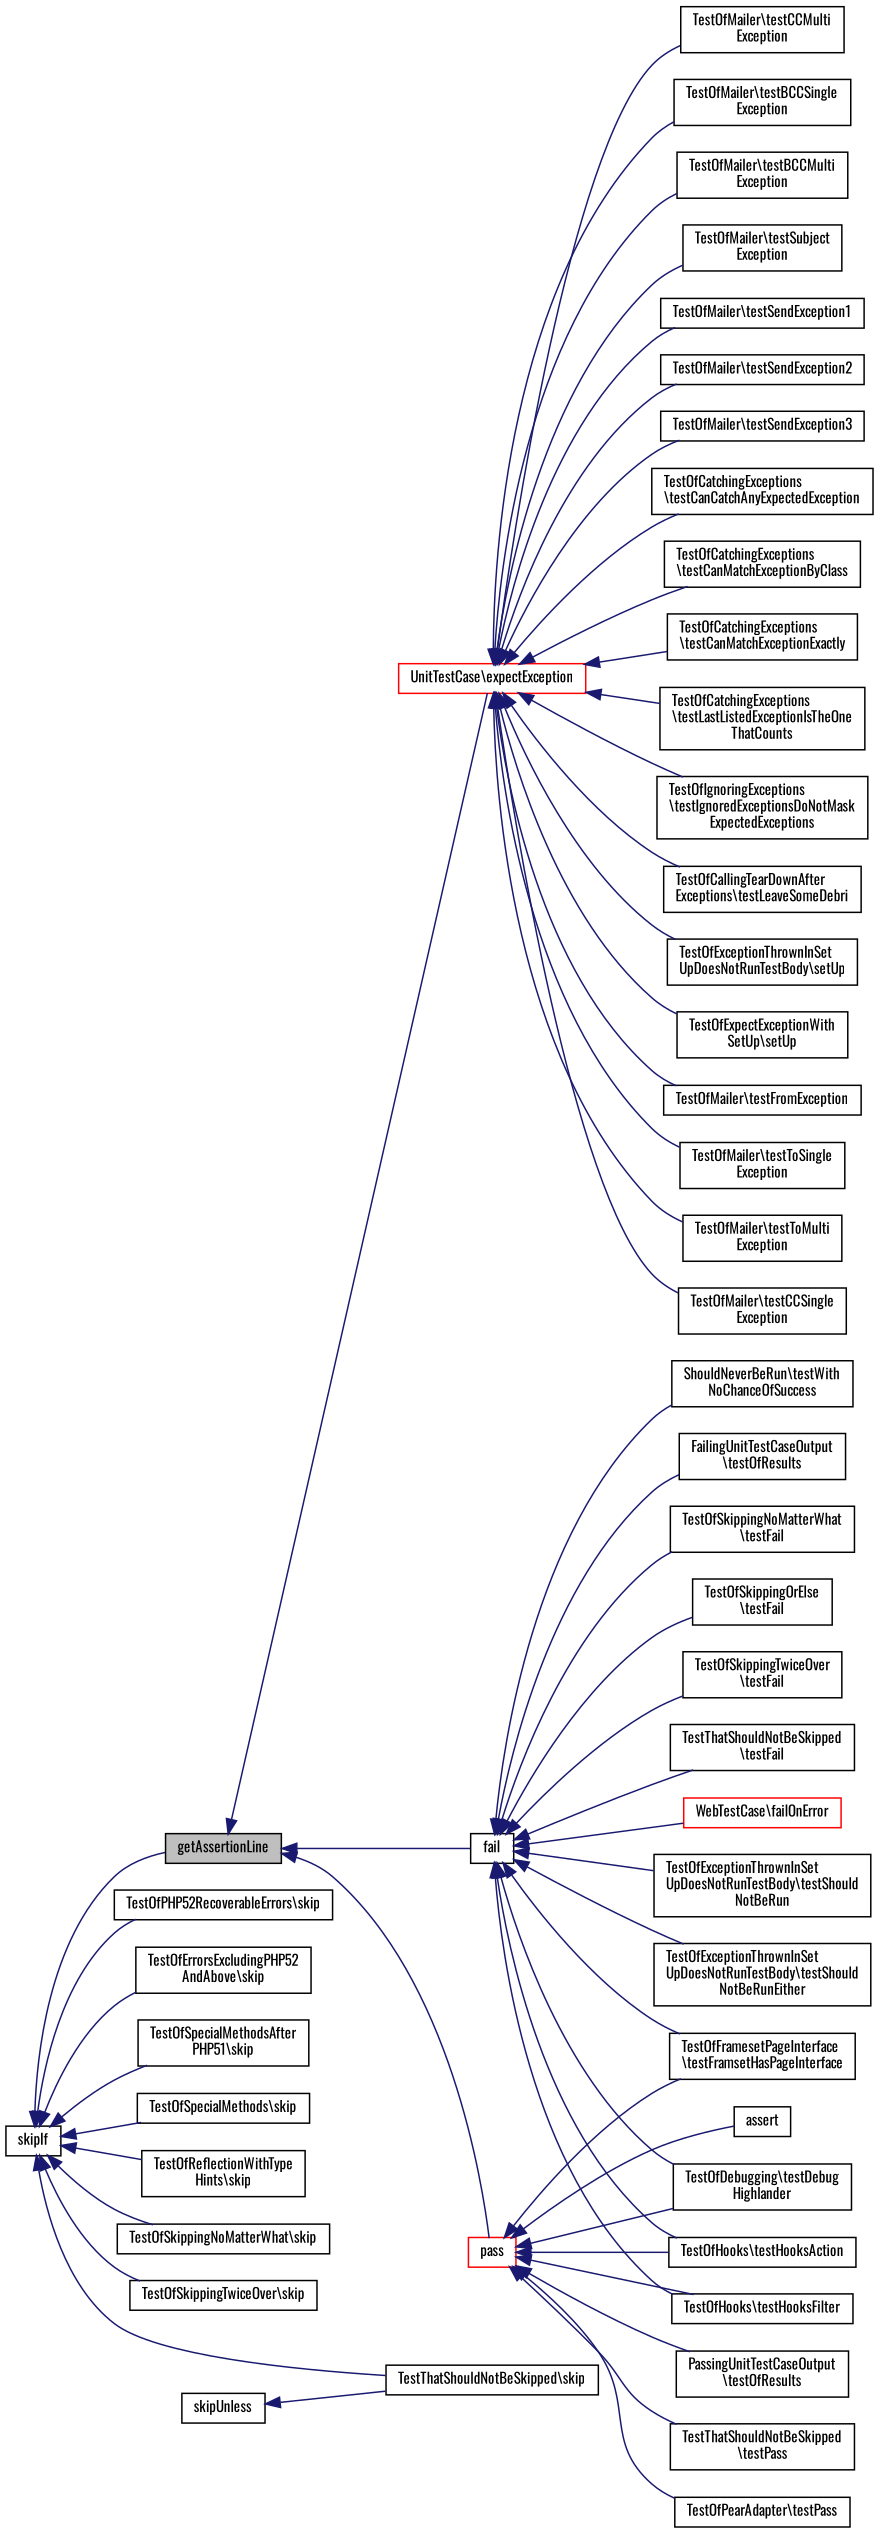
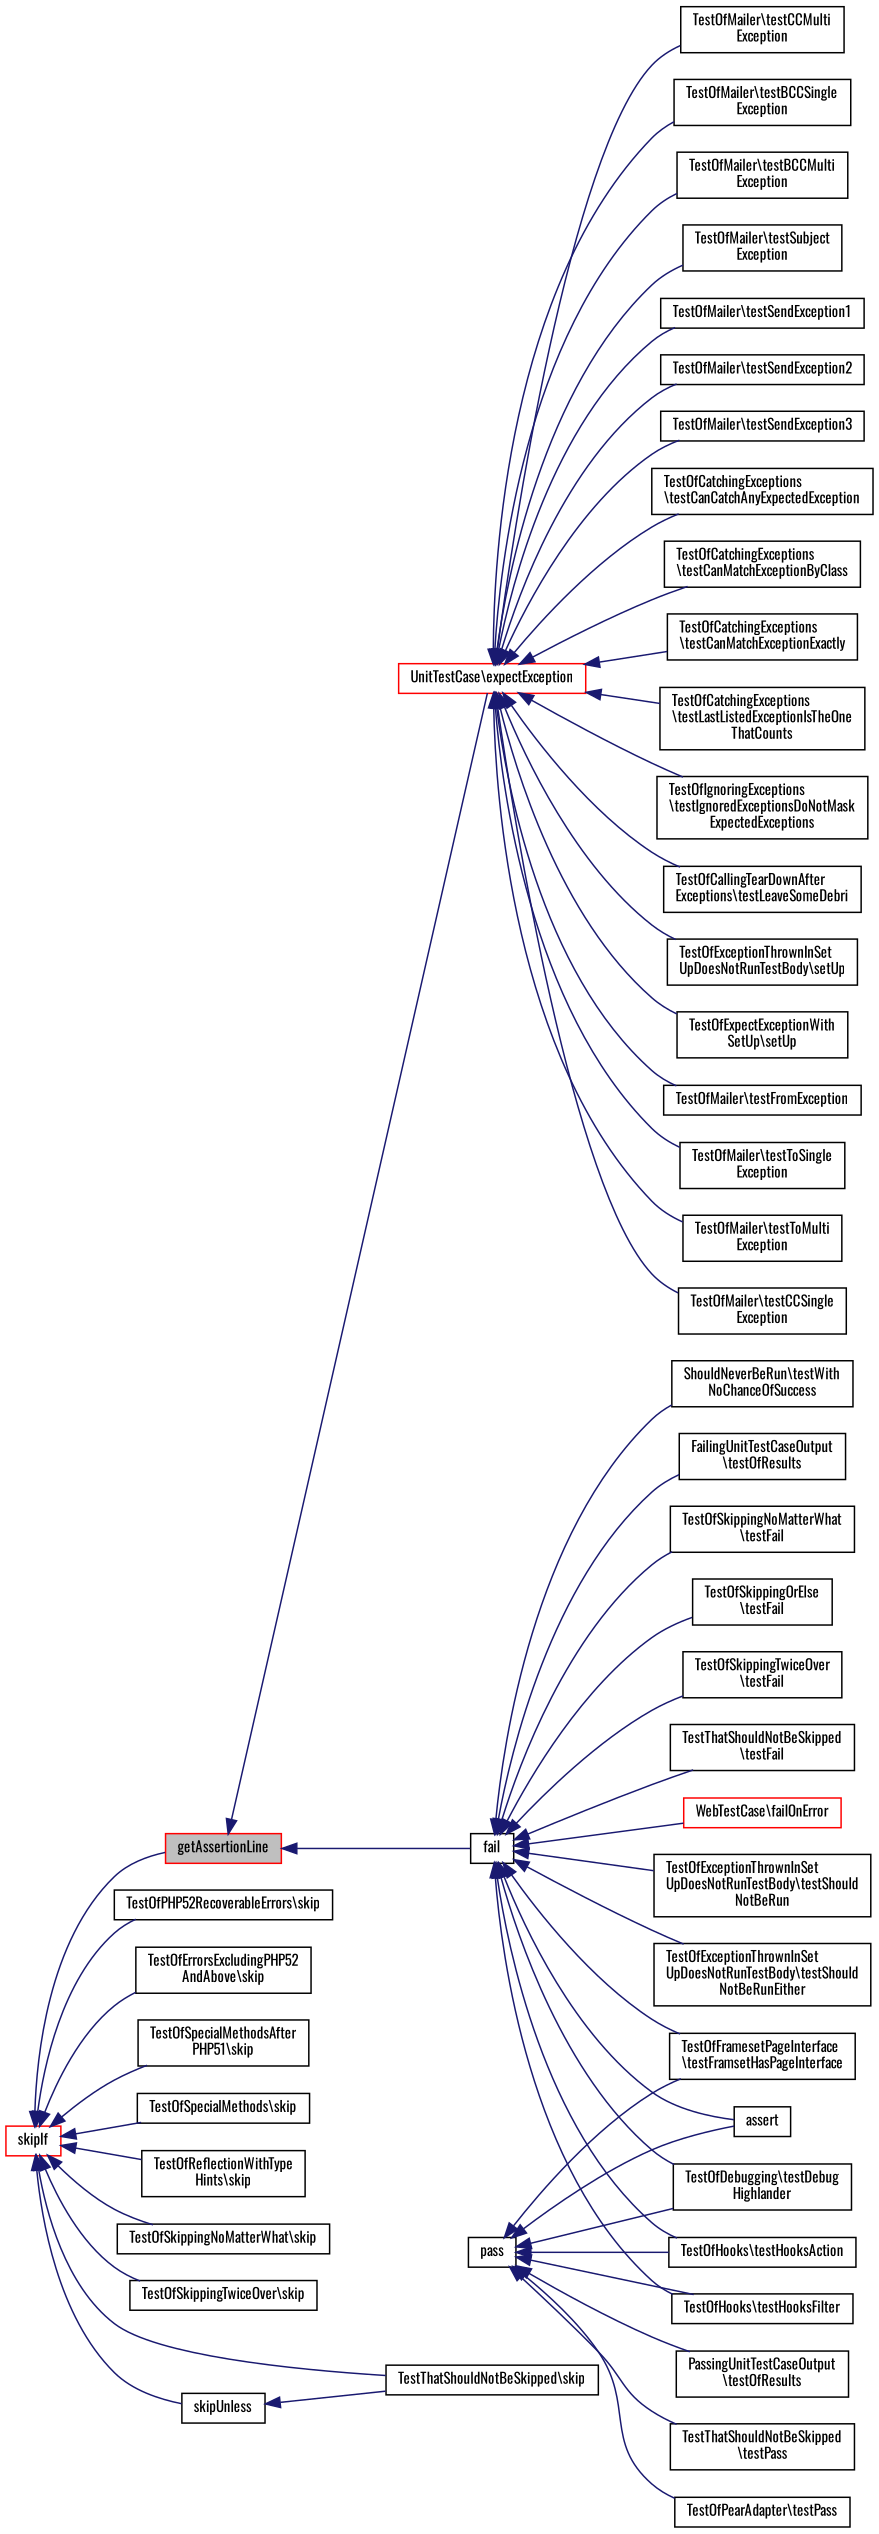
(223, 1848) -> (223, 1848)
(433, 2024) -> none
none -> (590, 2030)
(33, 2141) -> (33, 2141)
(492, 2252) -> (492, 2252)
none -> (74, 2313)
